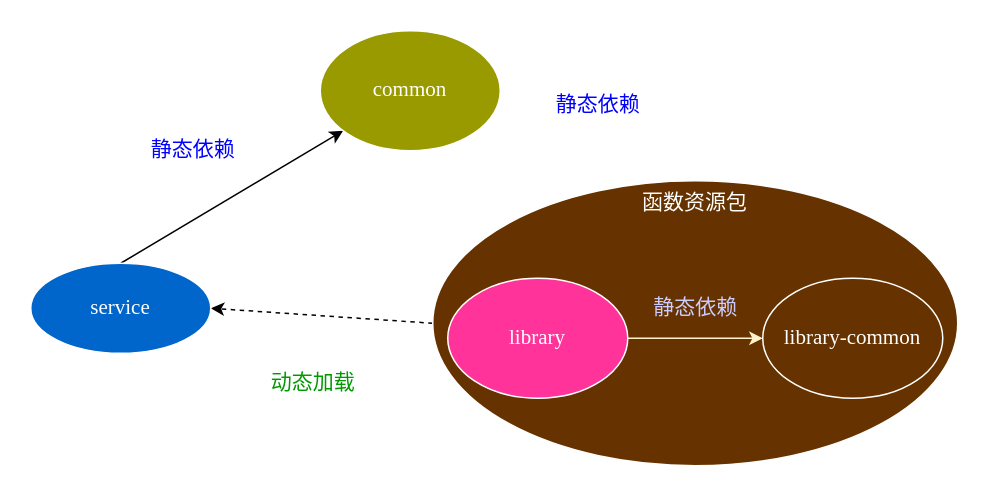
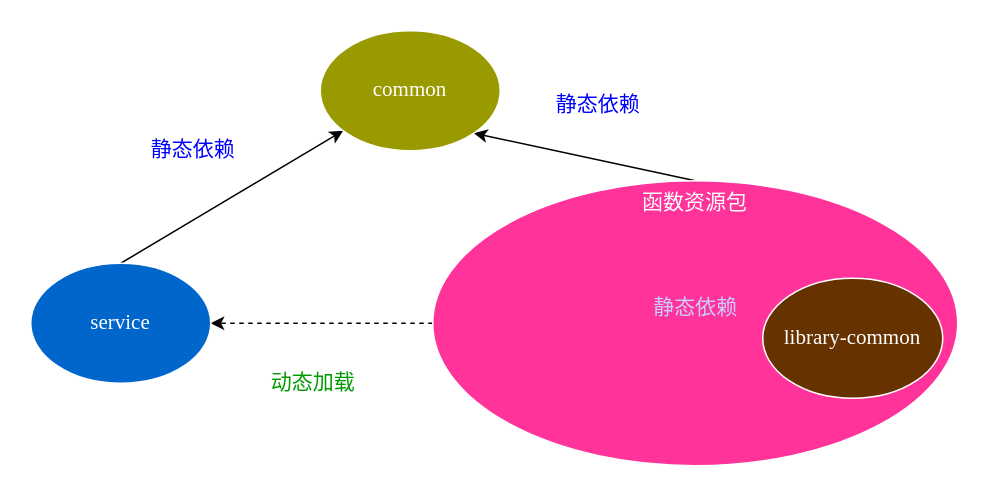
(746, 231) -> (589, 158)
(121, 308) -> (121, 323)
(695, 323) -> (695, 323)
(538, 338) -> none
(690, 338) -> none
